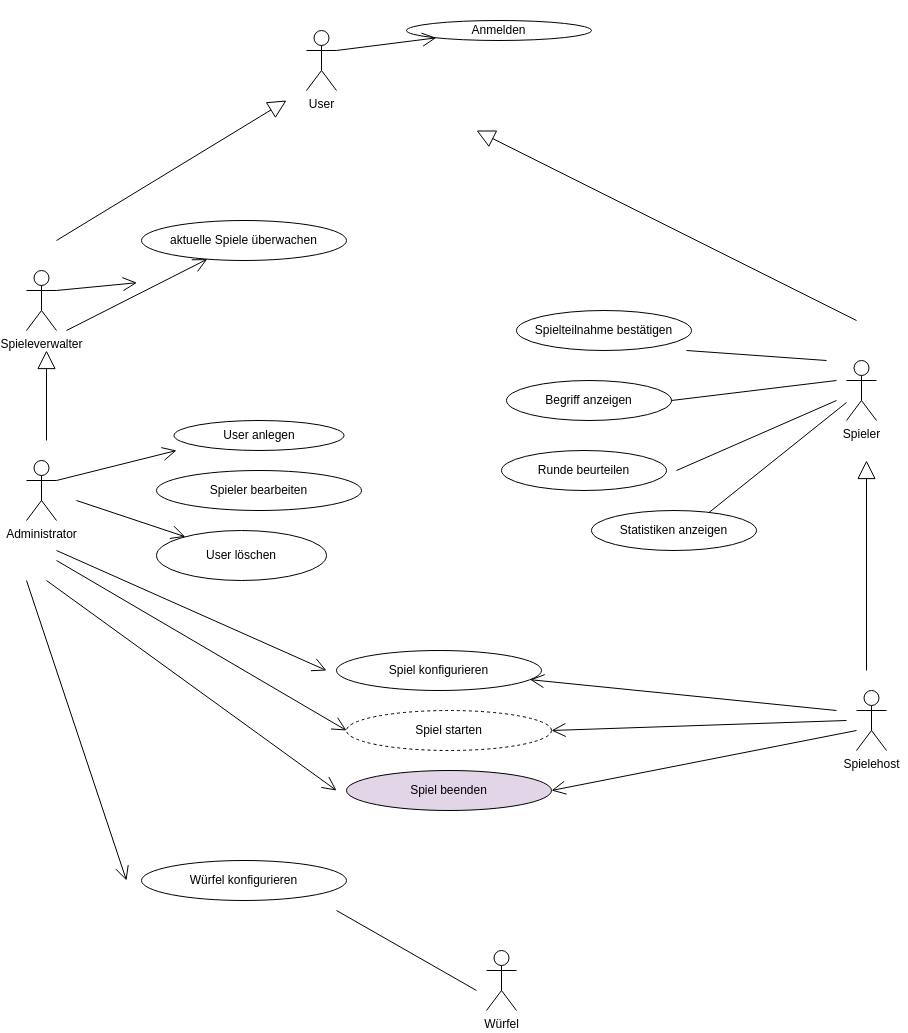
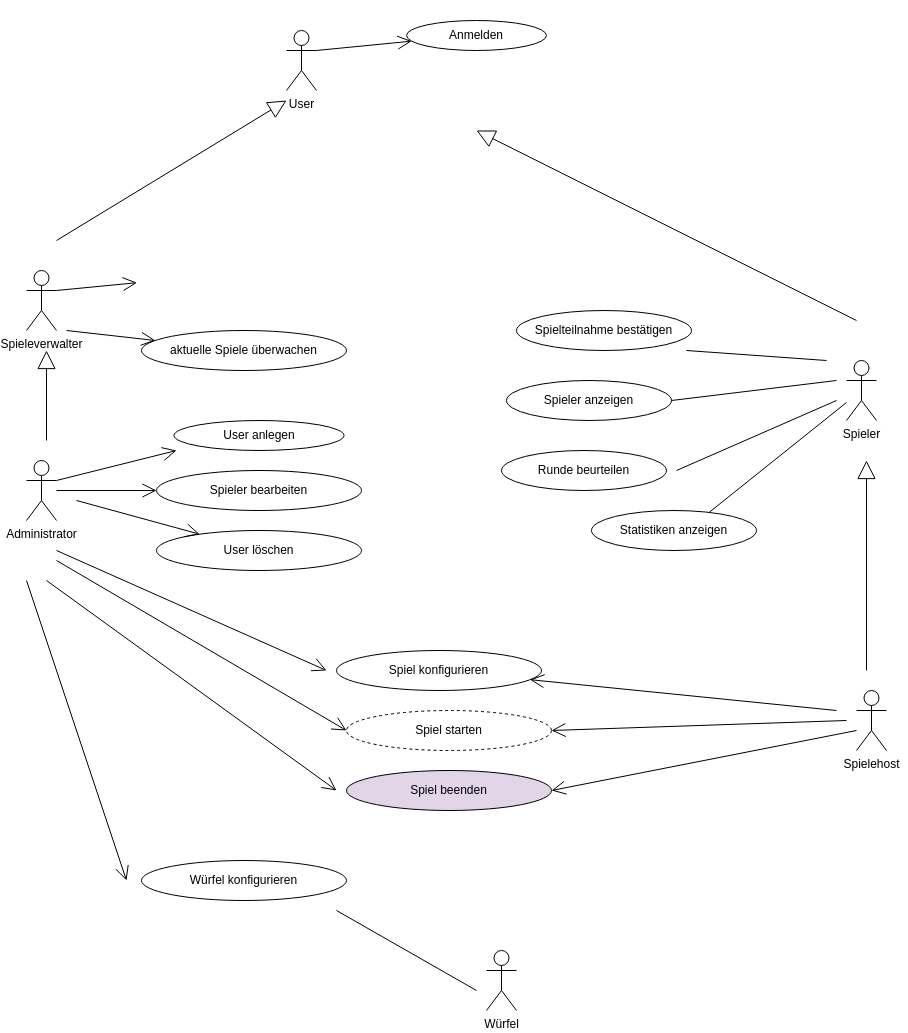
(499, 31) -> (477, 36)
(322, 61) -> (302, 61)
(244, 241) -> (244, 351)
(589, 401) -> (589, 401)
none -> (105, 491)
(242, 556) -> (259, 551)
